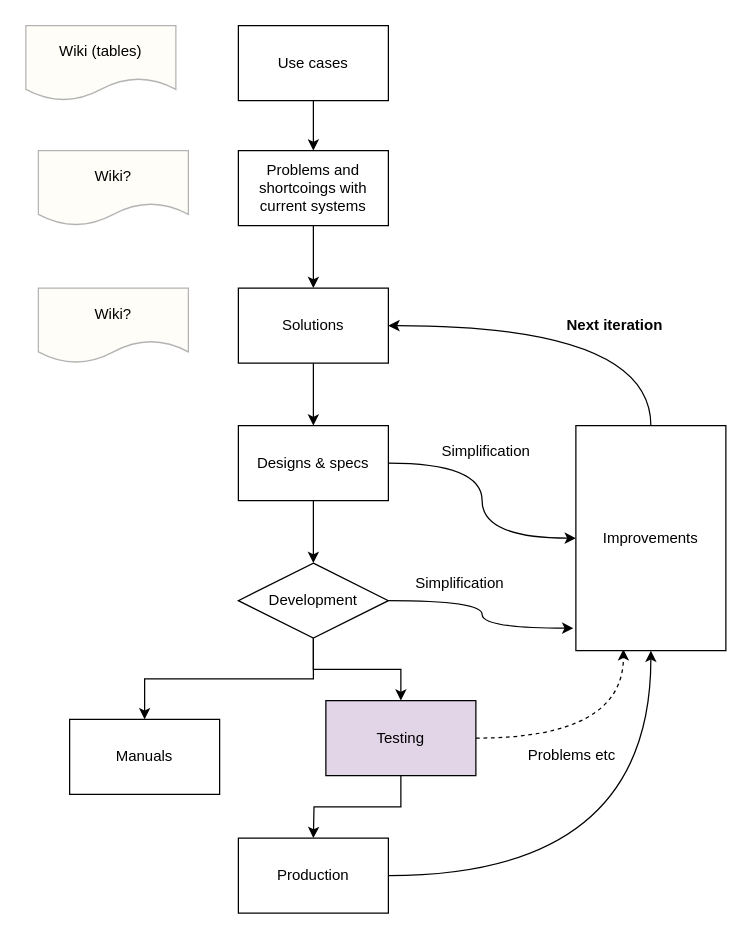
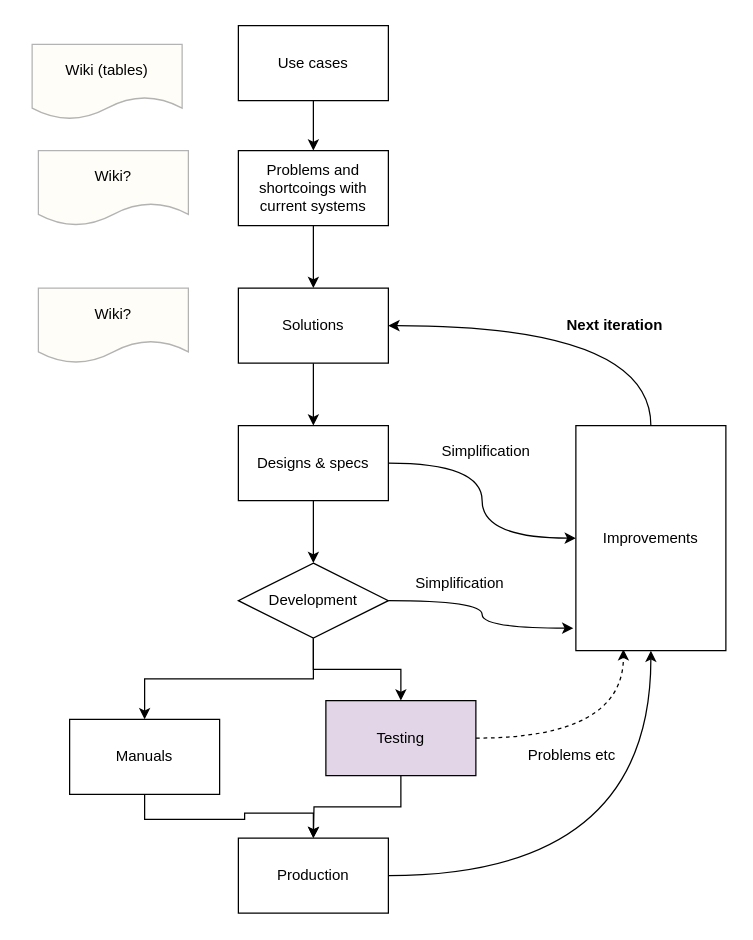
(101, 63) -> (107, 82)
none -> (217, 819)
